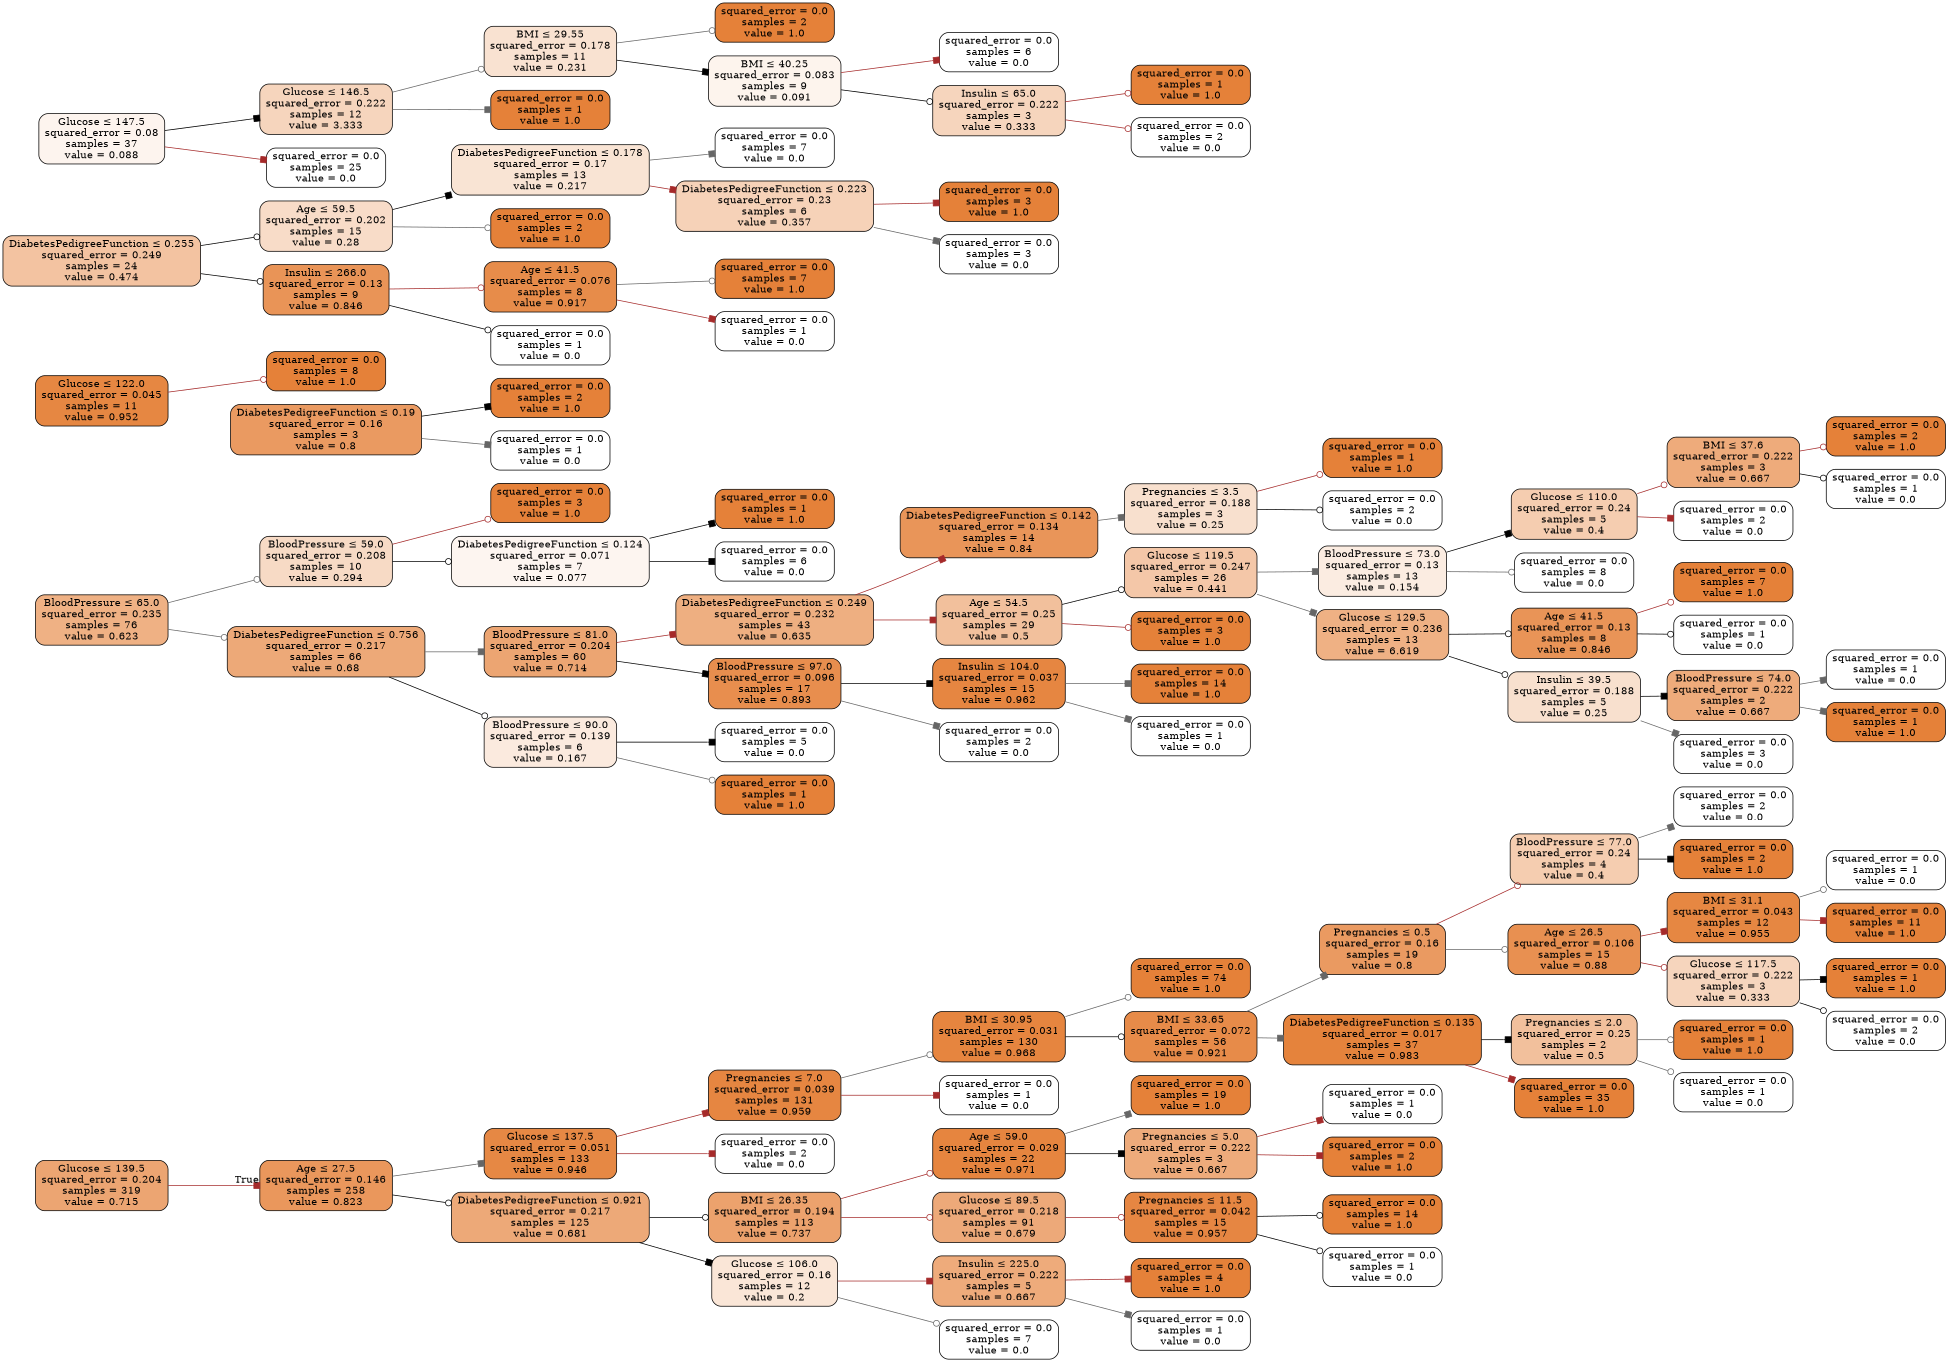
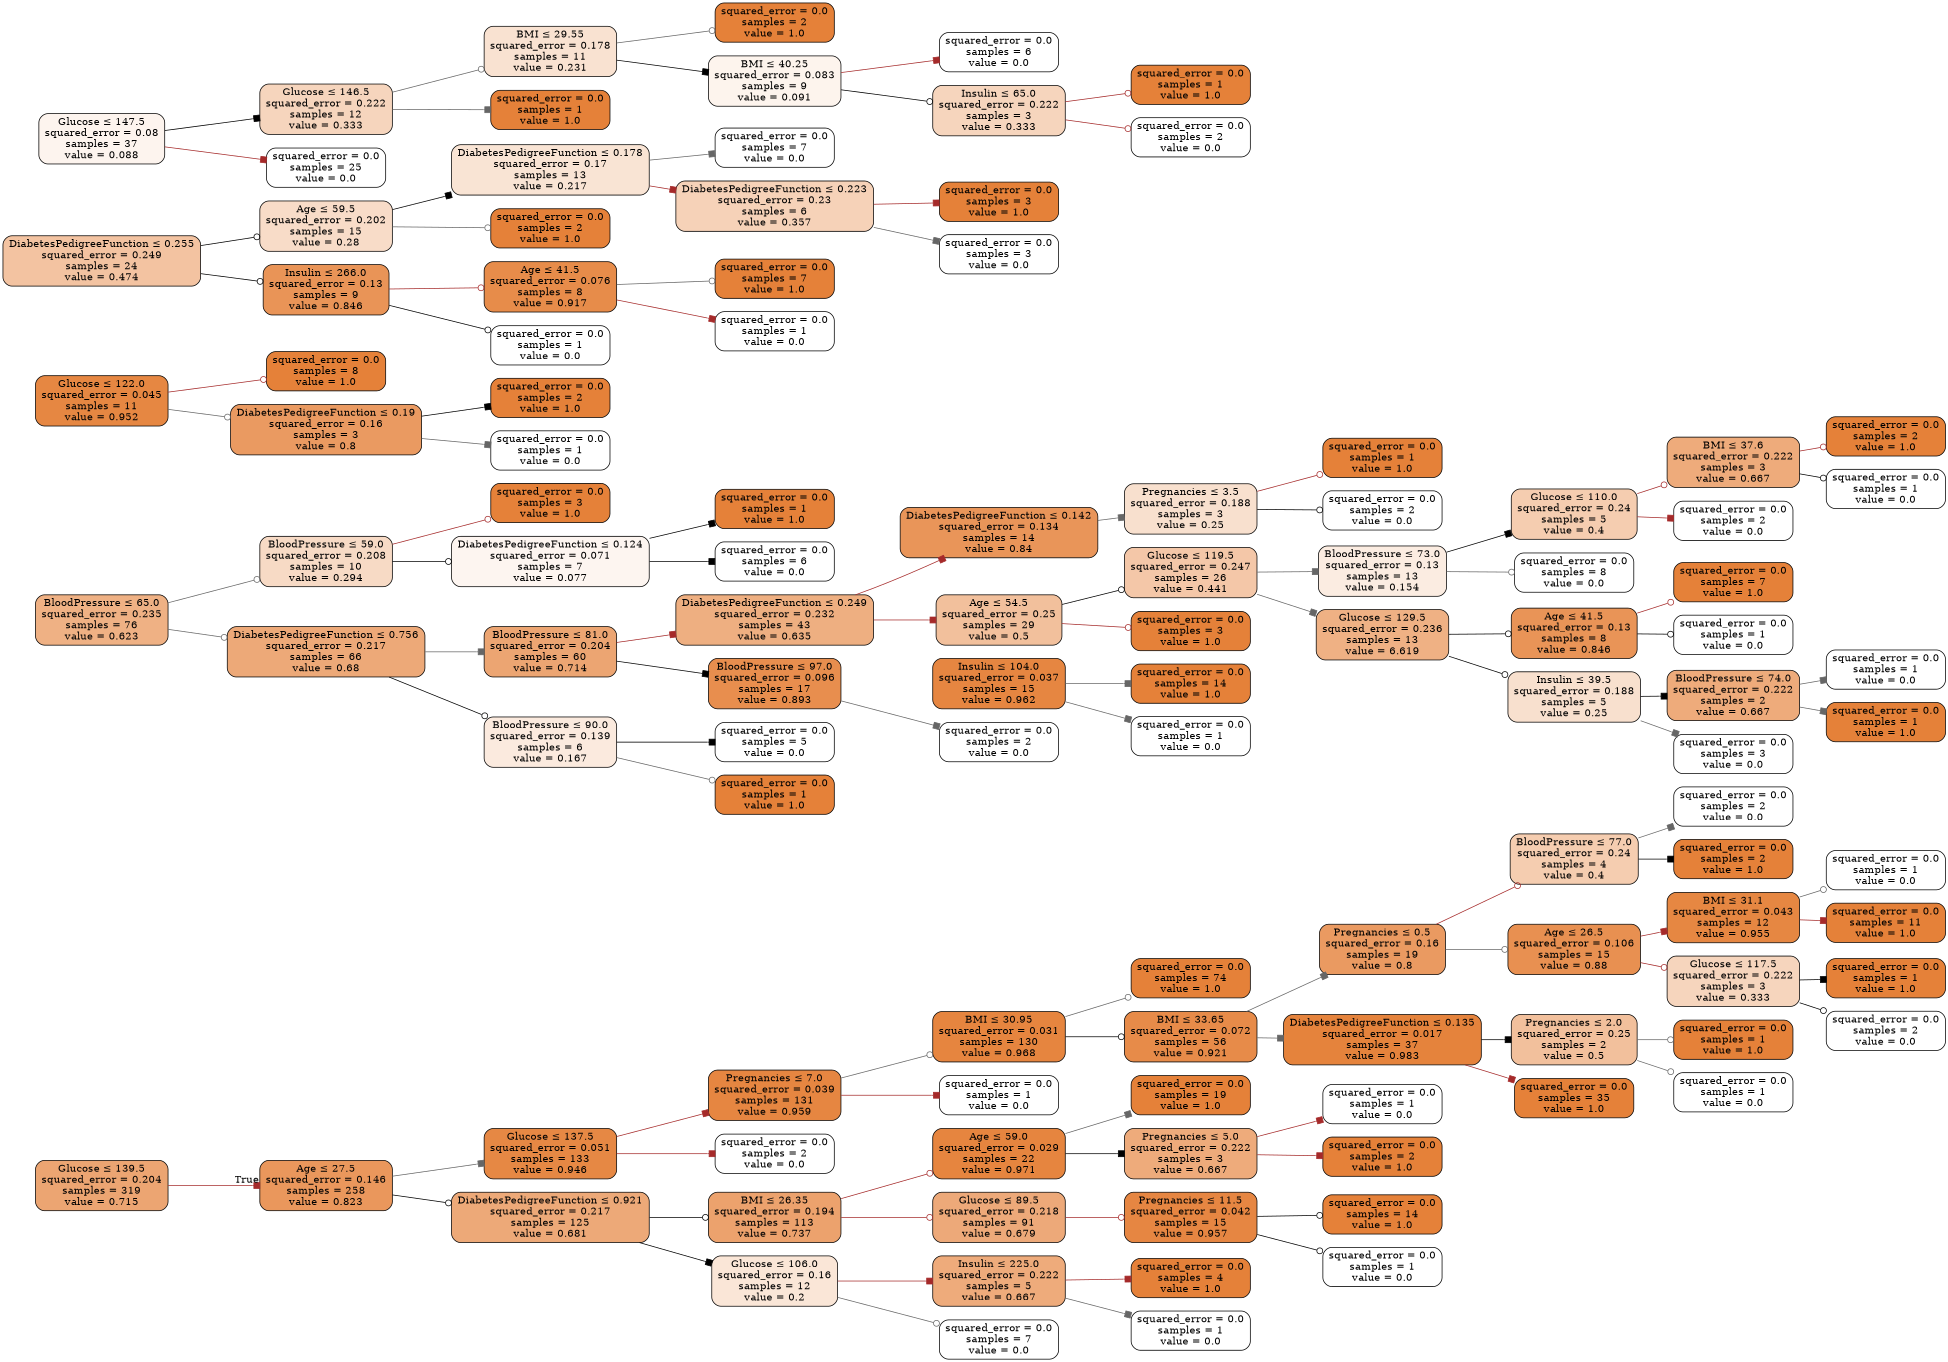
(326, 125) -> (326, 125)
none -> (196, 413)
(883, 684) -> none
